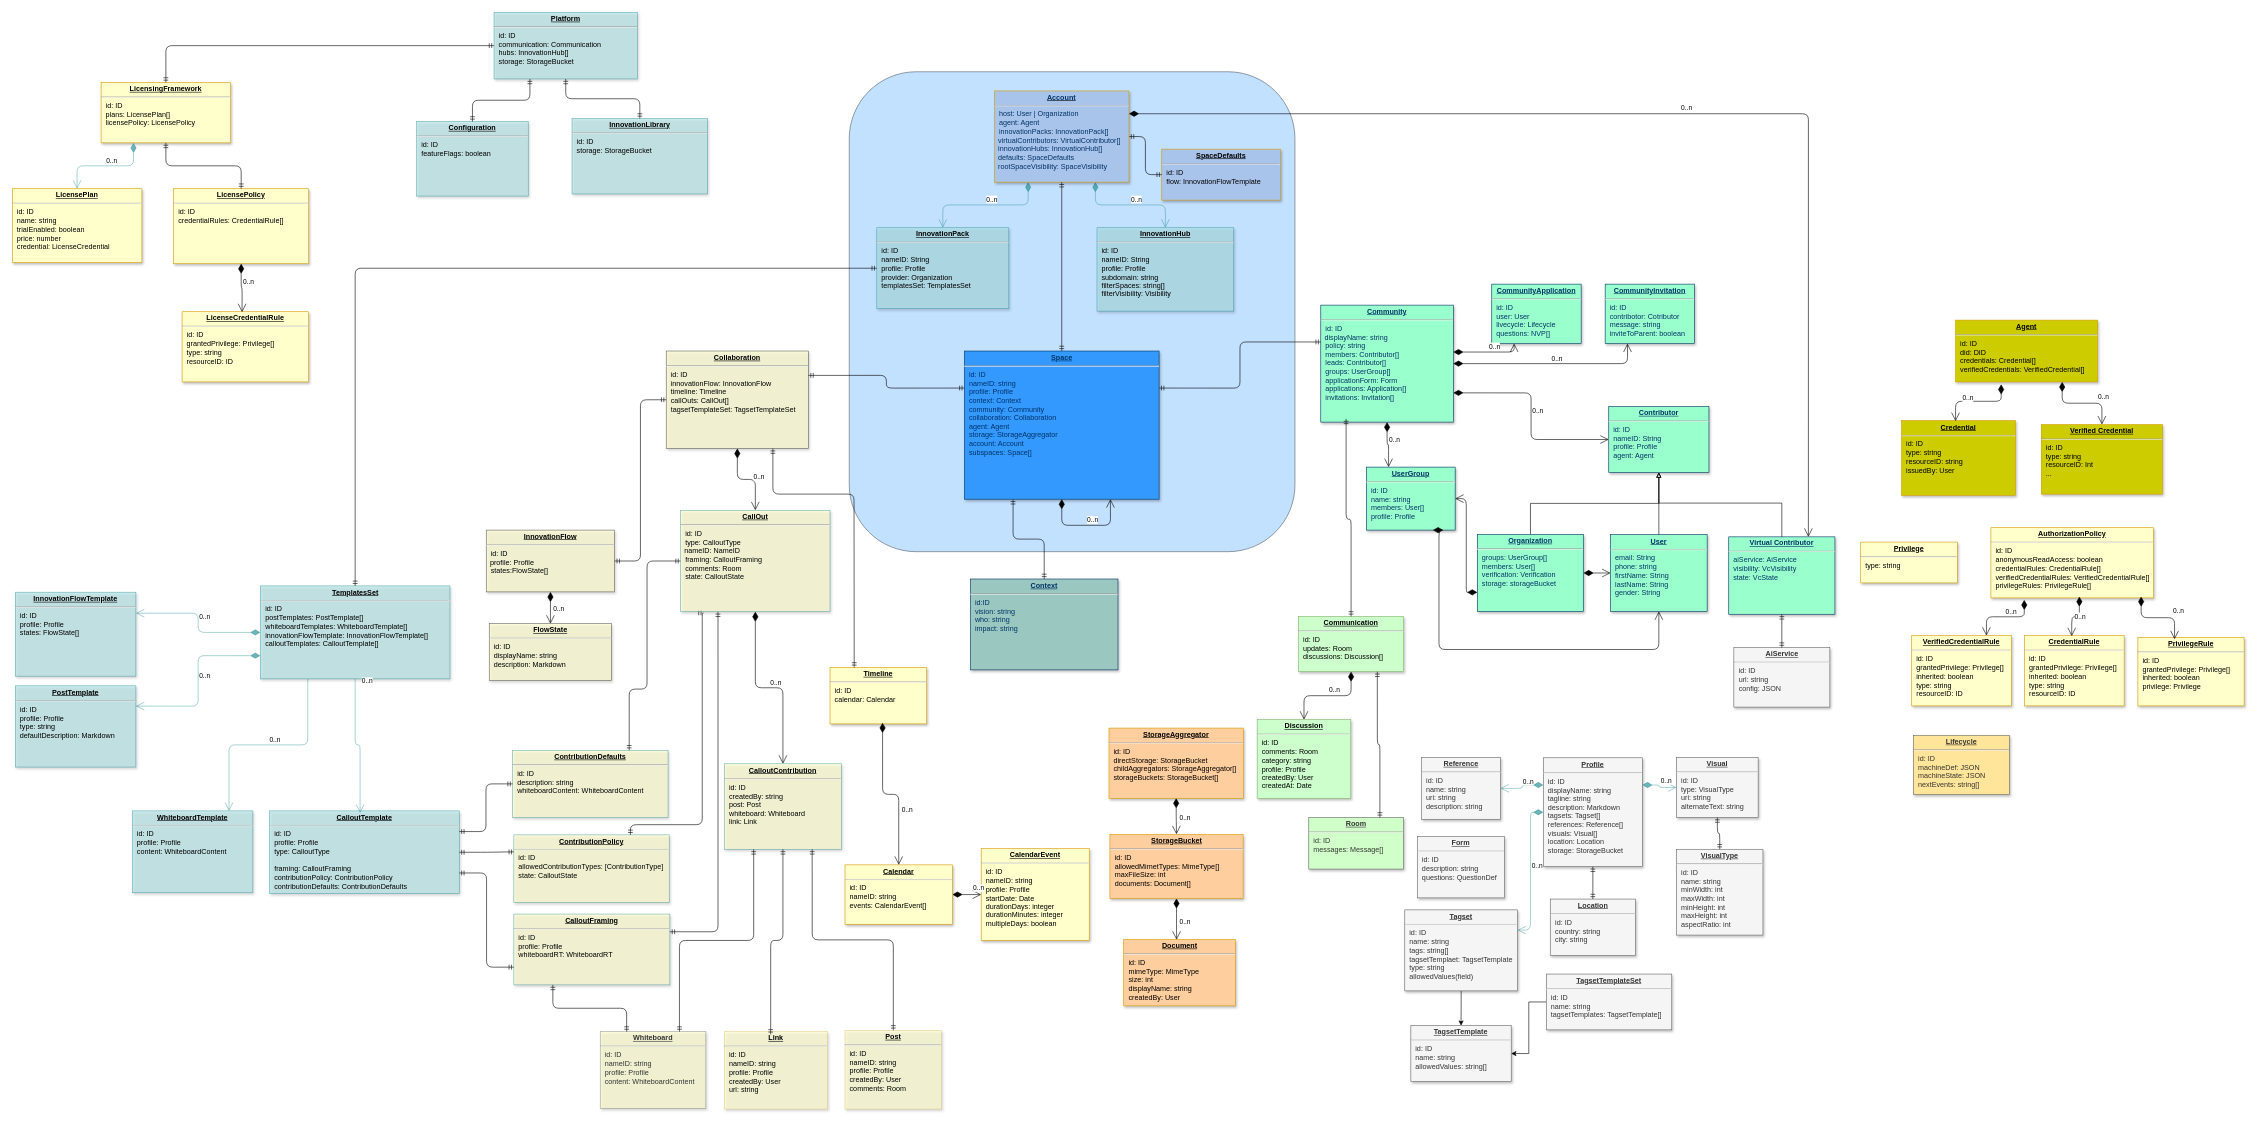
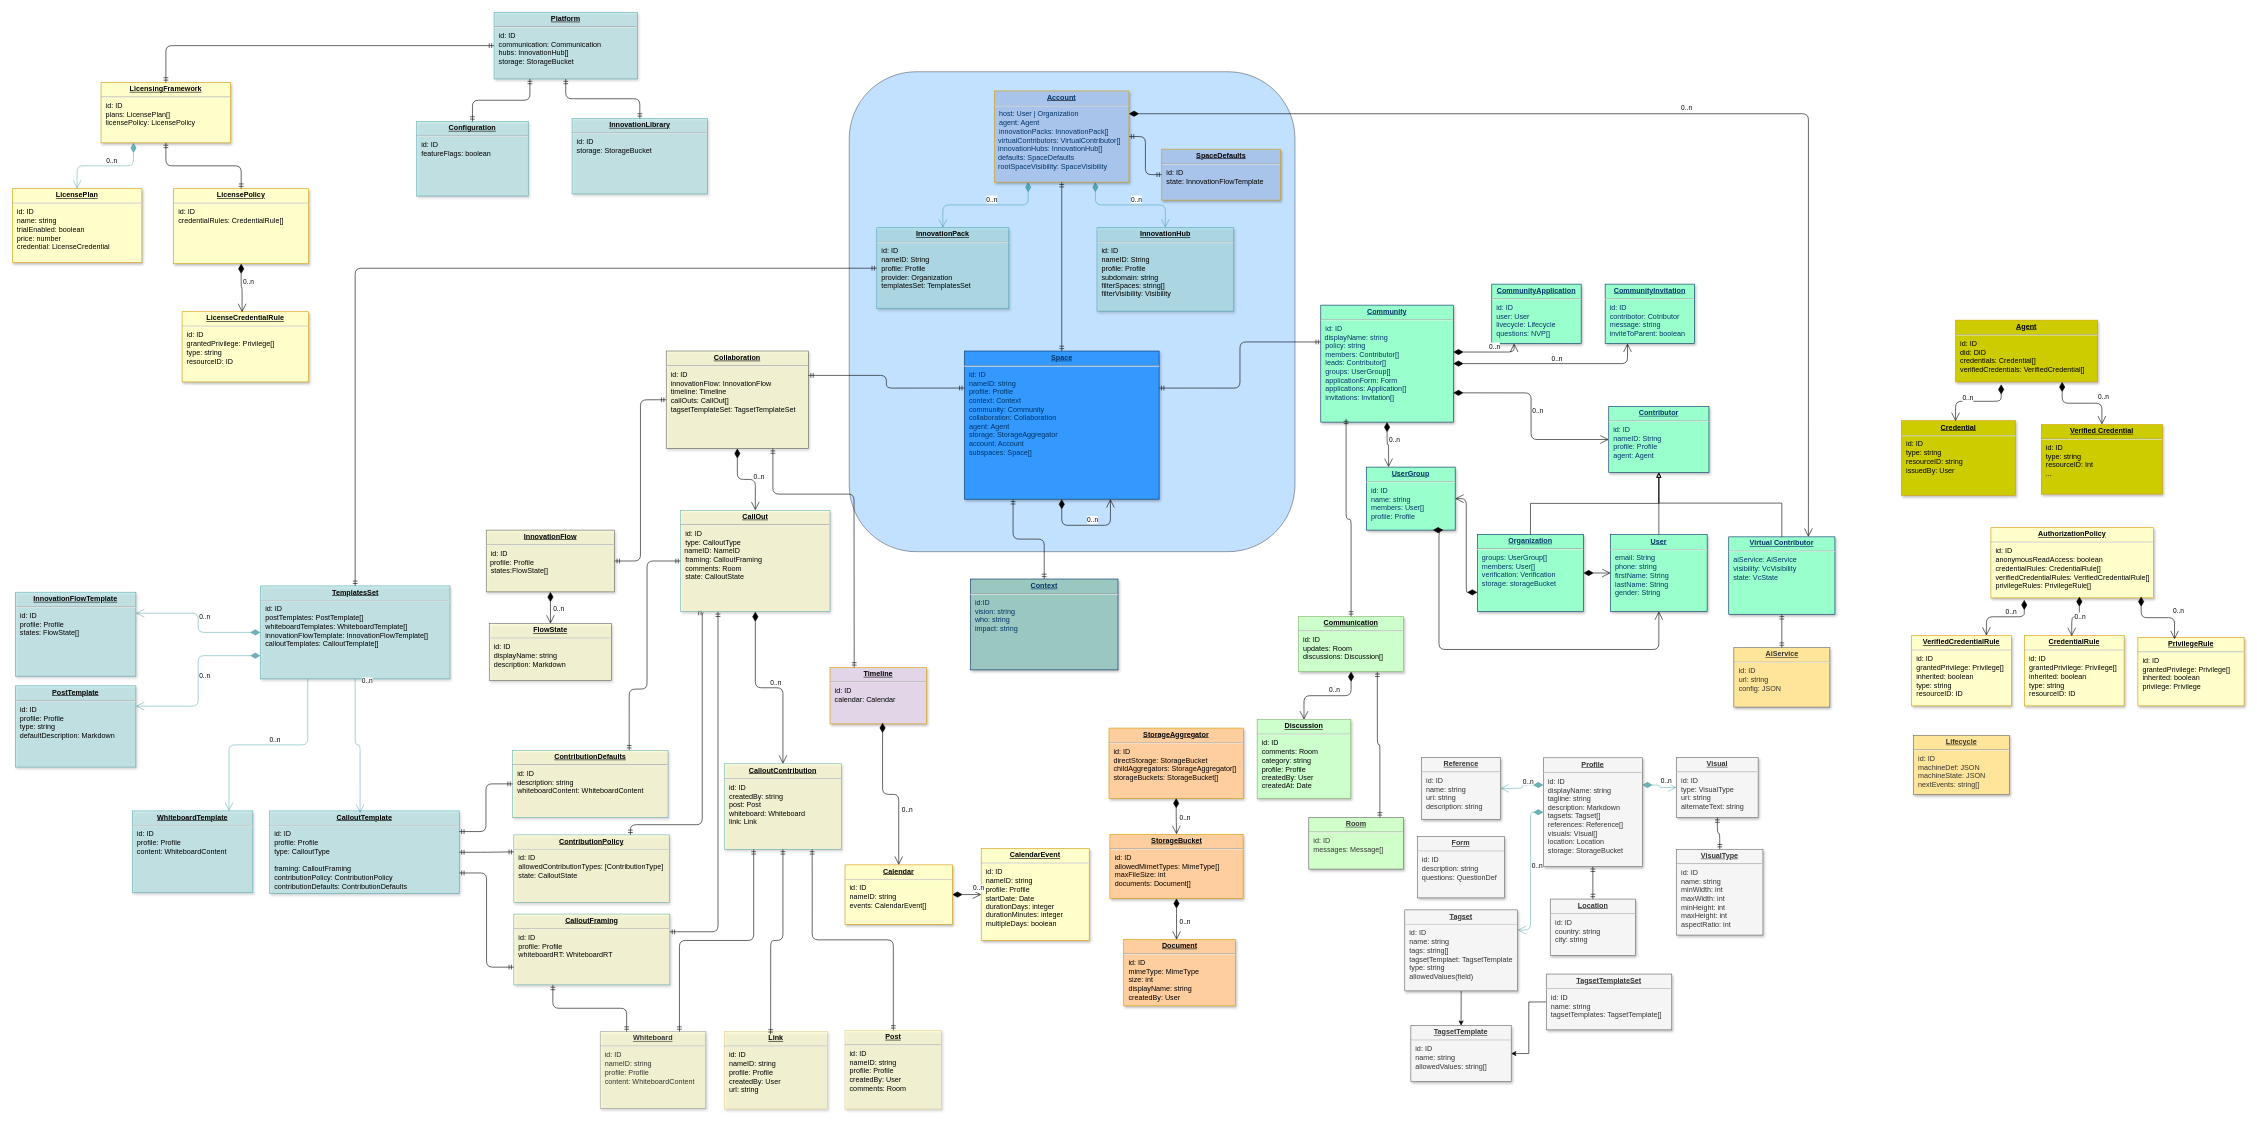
(1213, 162) -> (1216, 162)
(1909, 563) -> none
(1782, 677) -> (1782, 677)
(878, 696) -> (878, 696)
